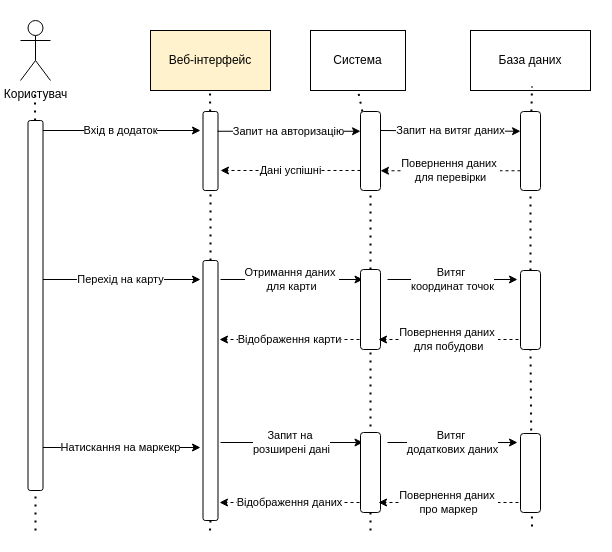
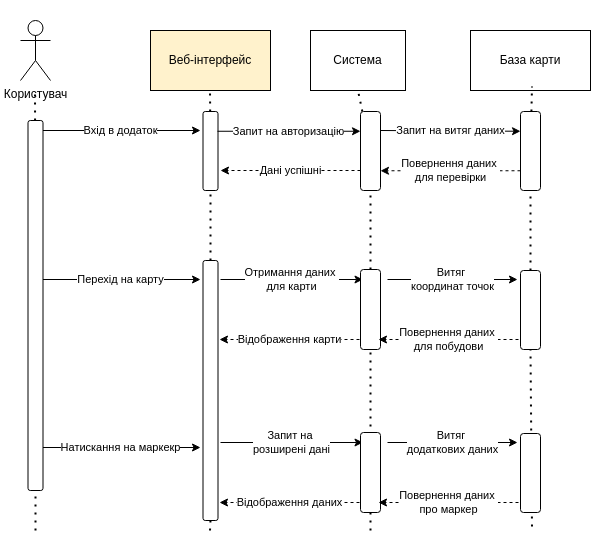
(531, 61) -> (531, 61)
